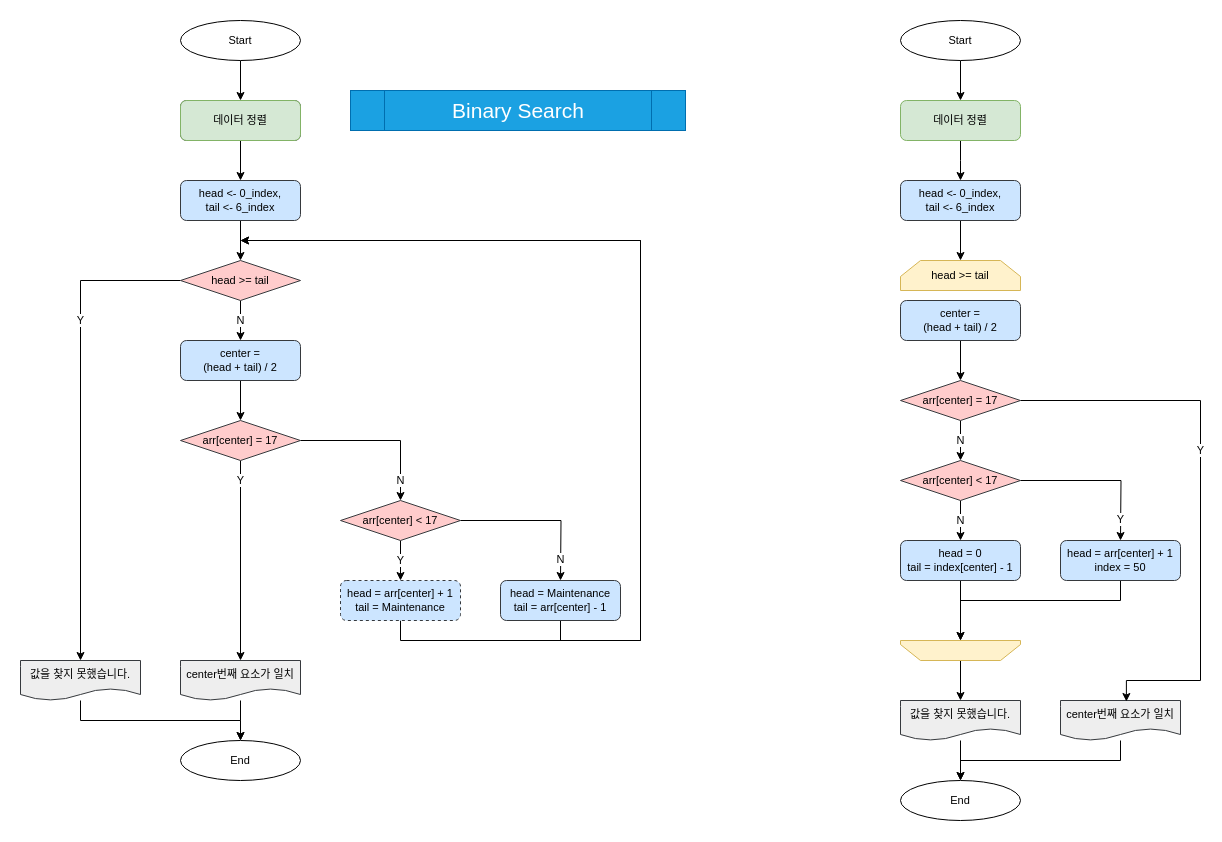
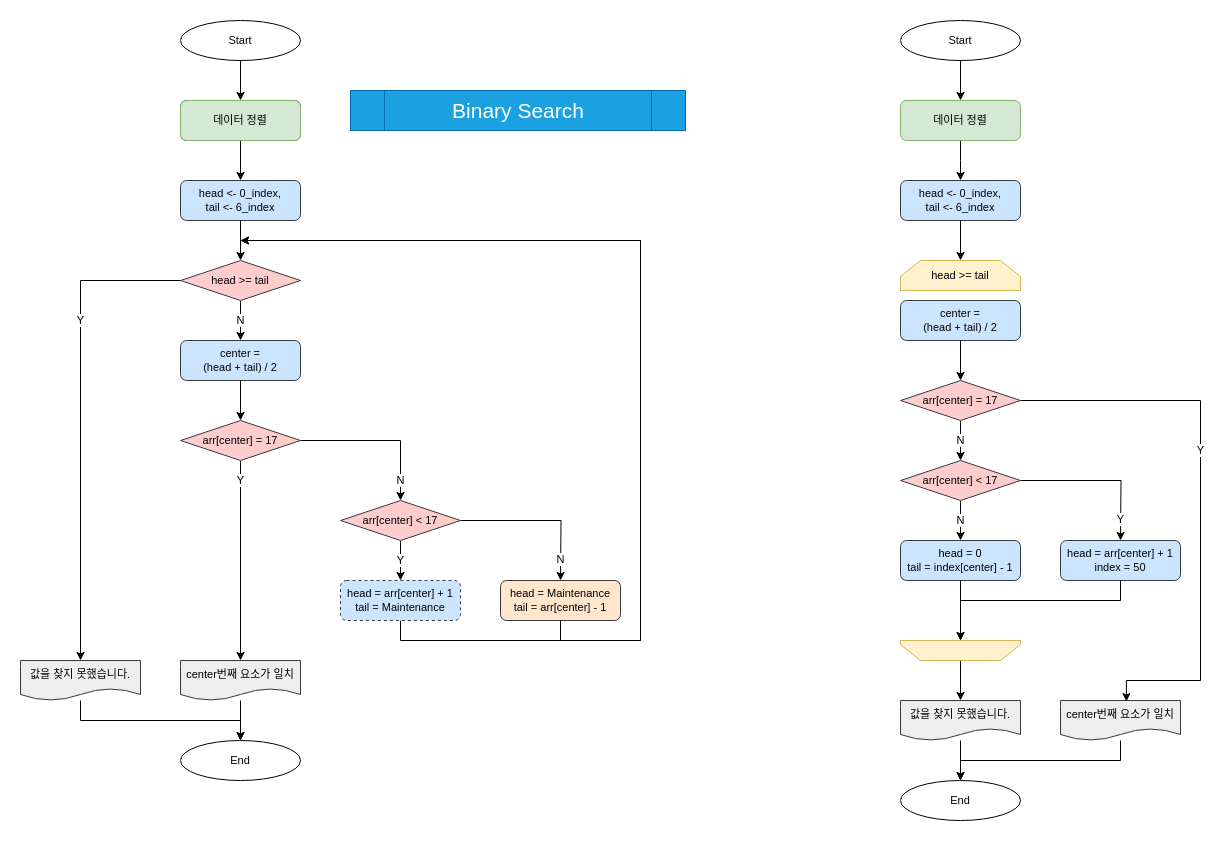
(561, 601) -> (561, 601)
